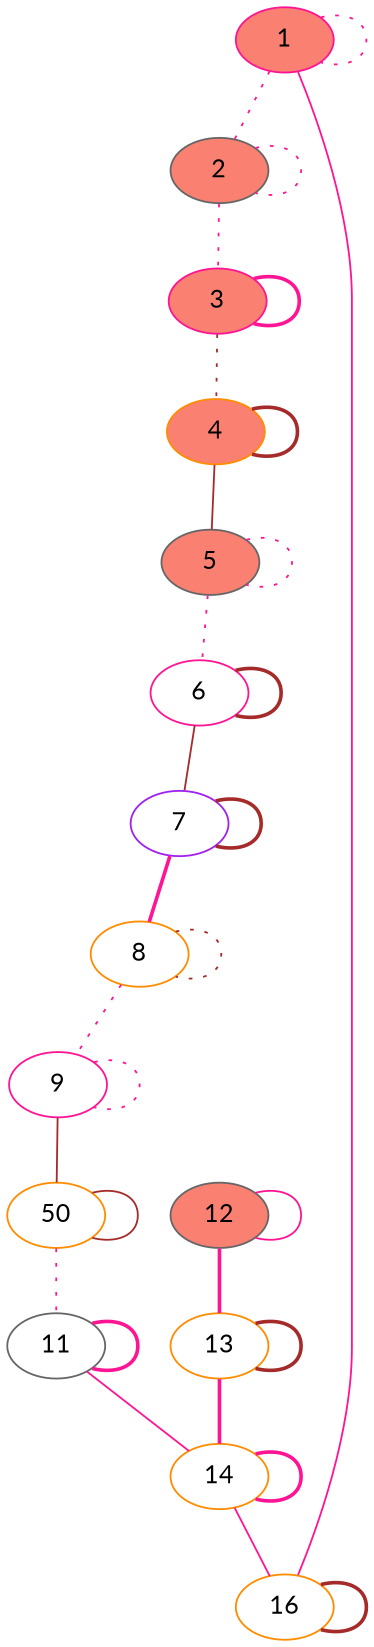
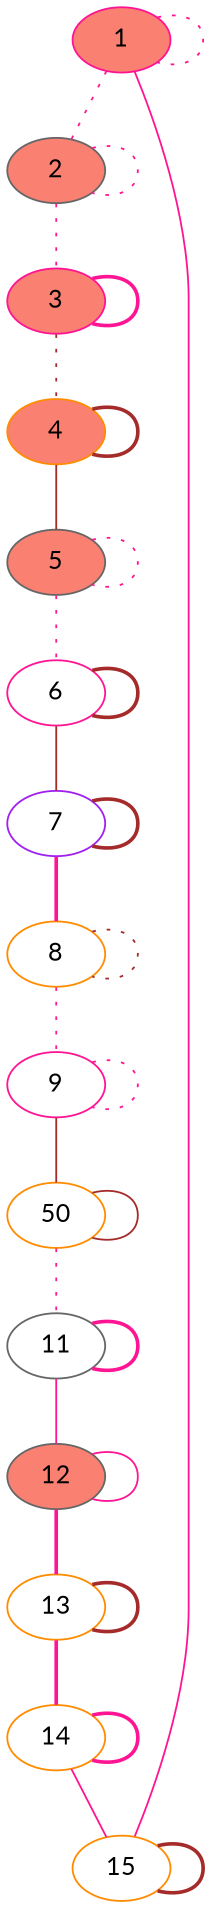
(138, 1411) -> (56, 1411)
(285, 1607) -> (122, 1868)
